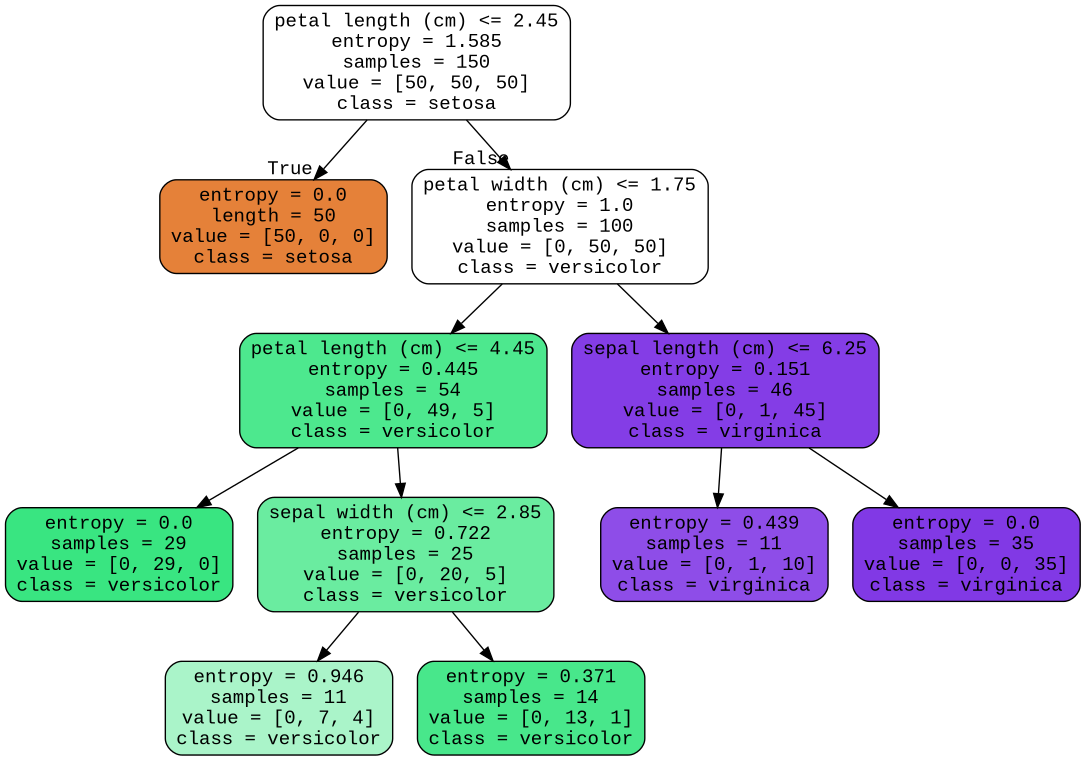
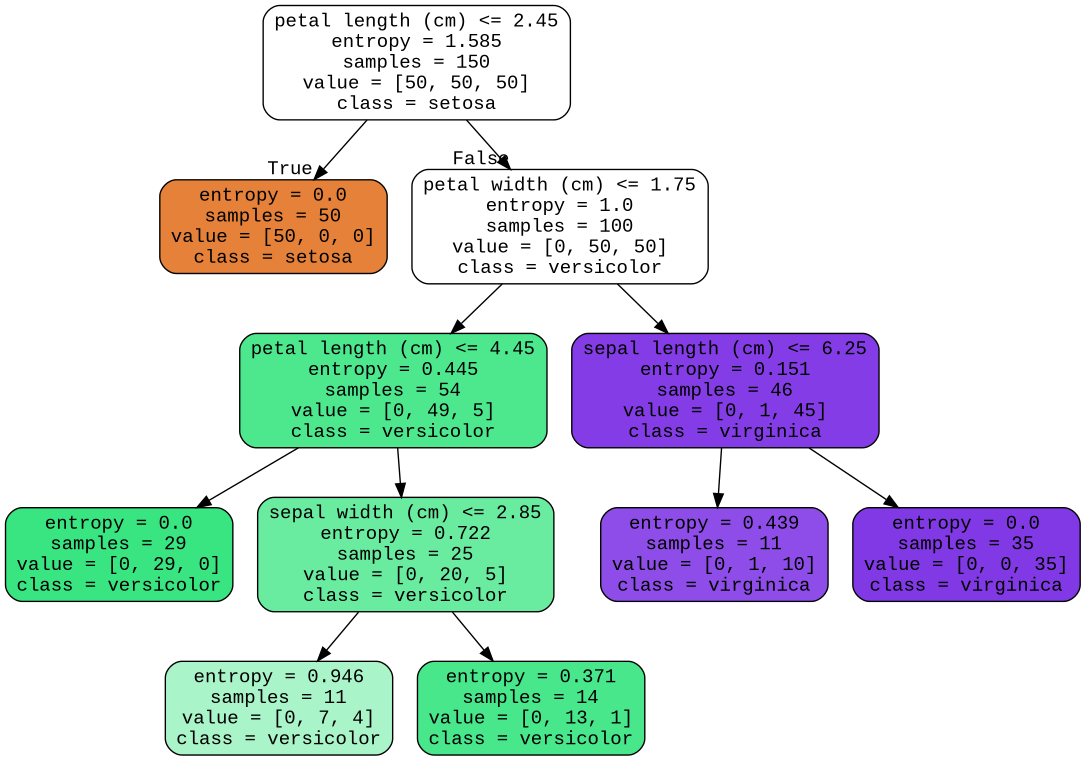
(273, 227) -> (273, 227)
